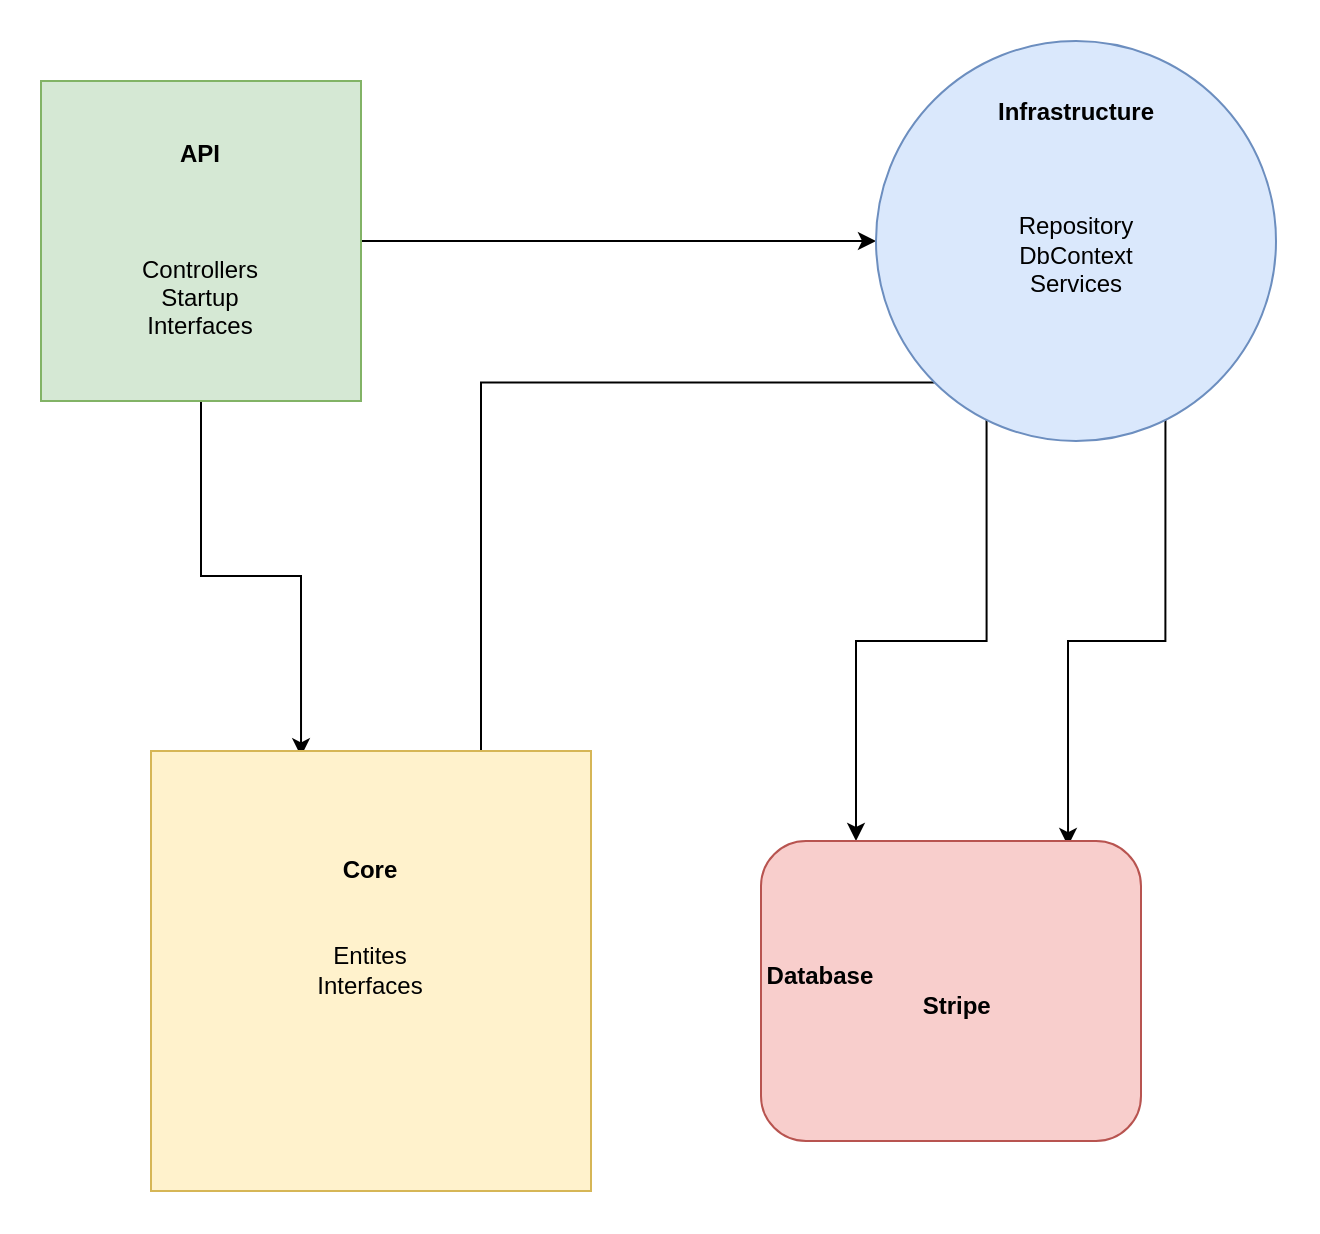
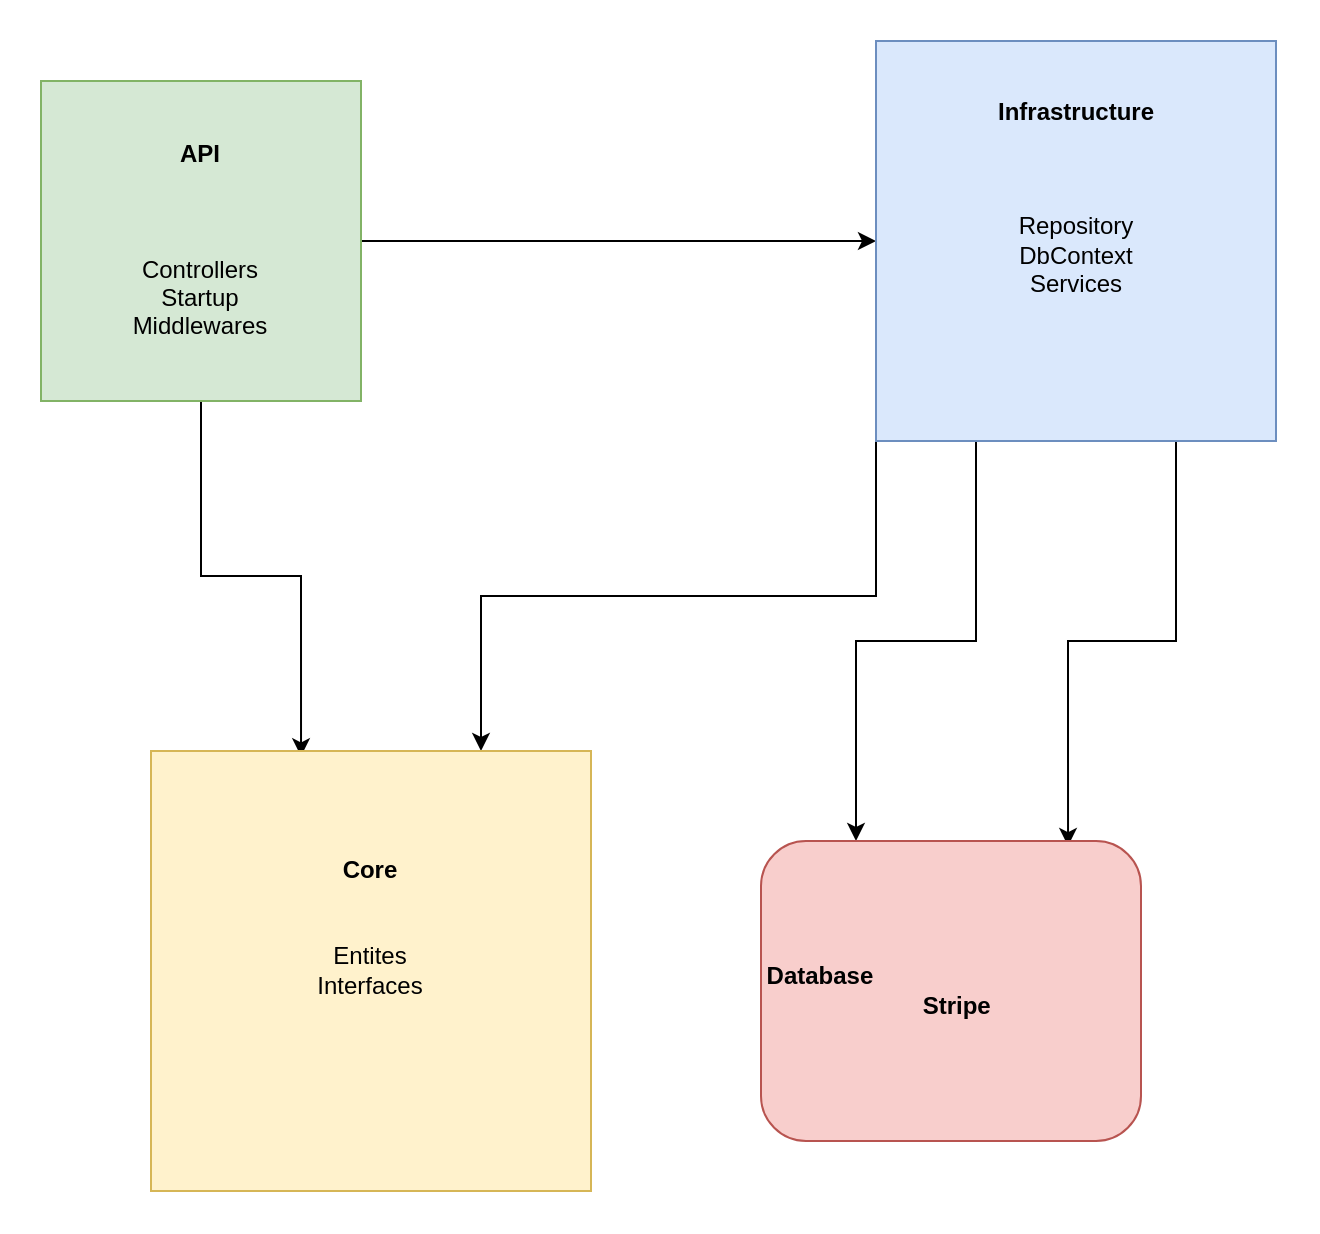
(201, 241) -> (201, 241)
(1076, 241) -> (1076, 241)
(481, 741) -> (481, 736)
